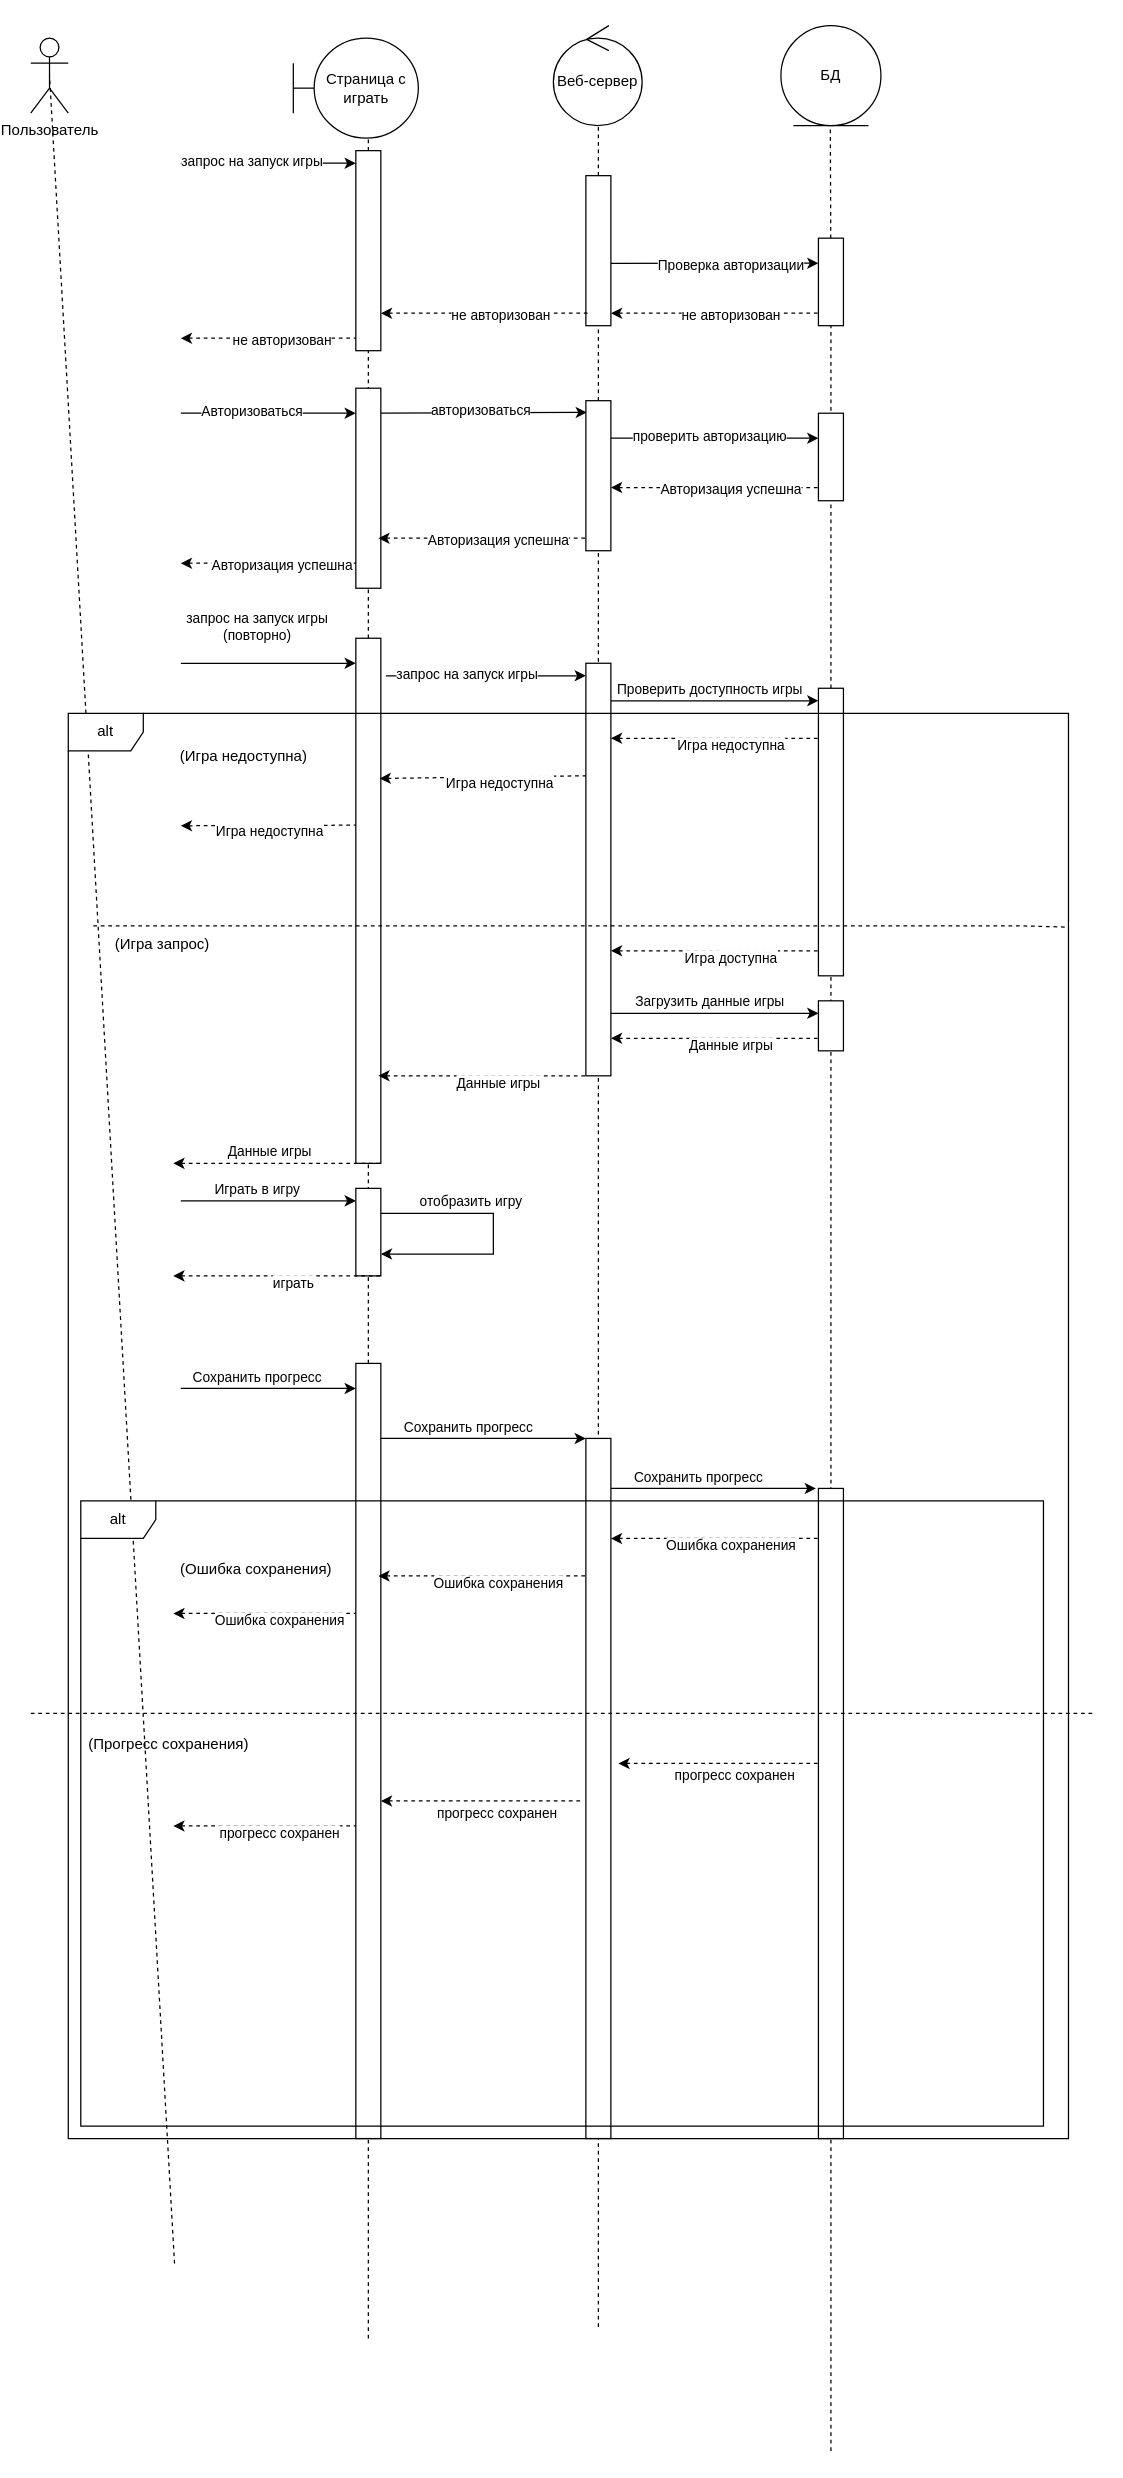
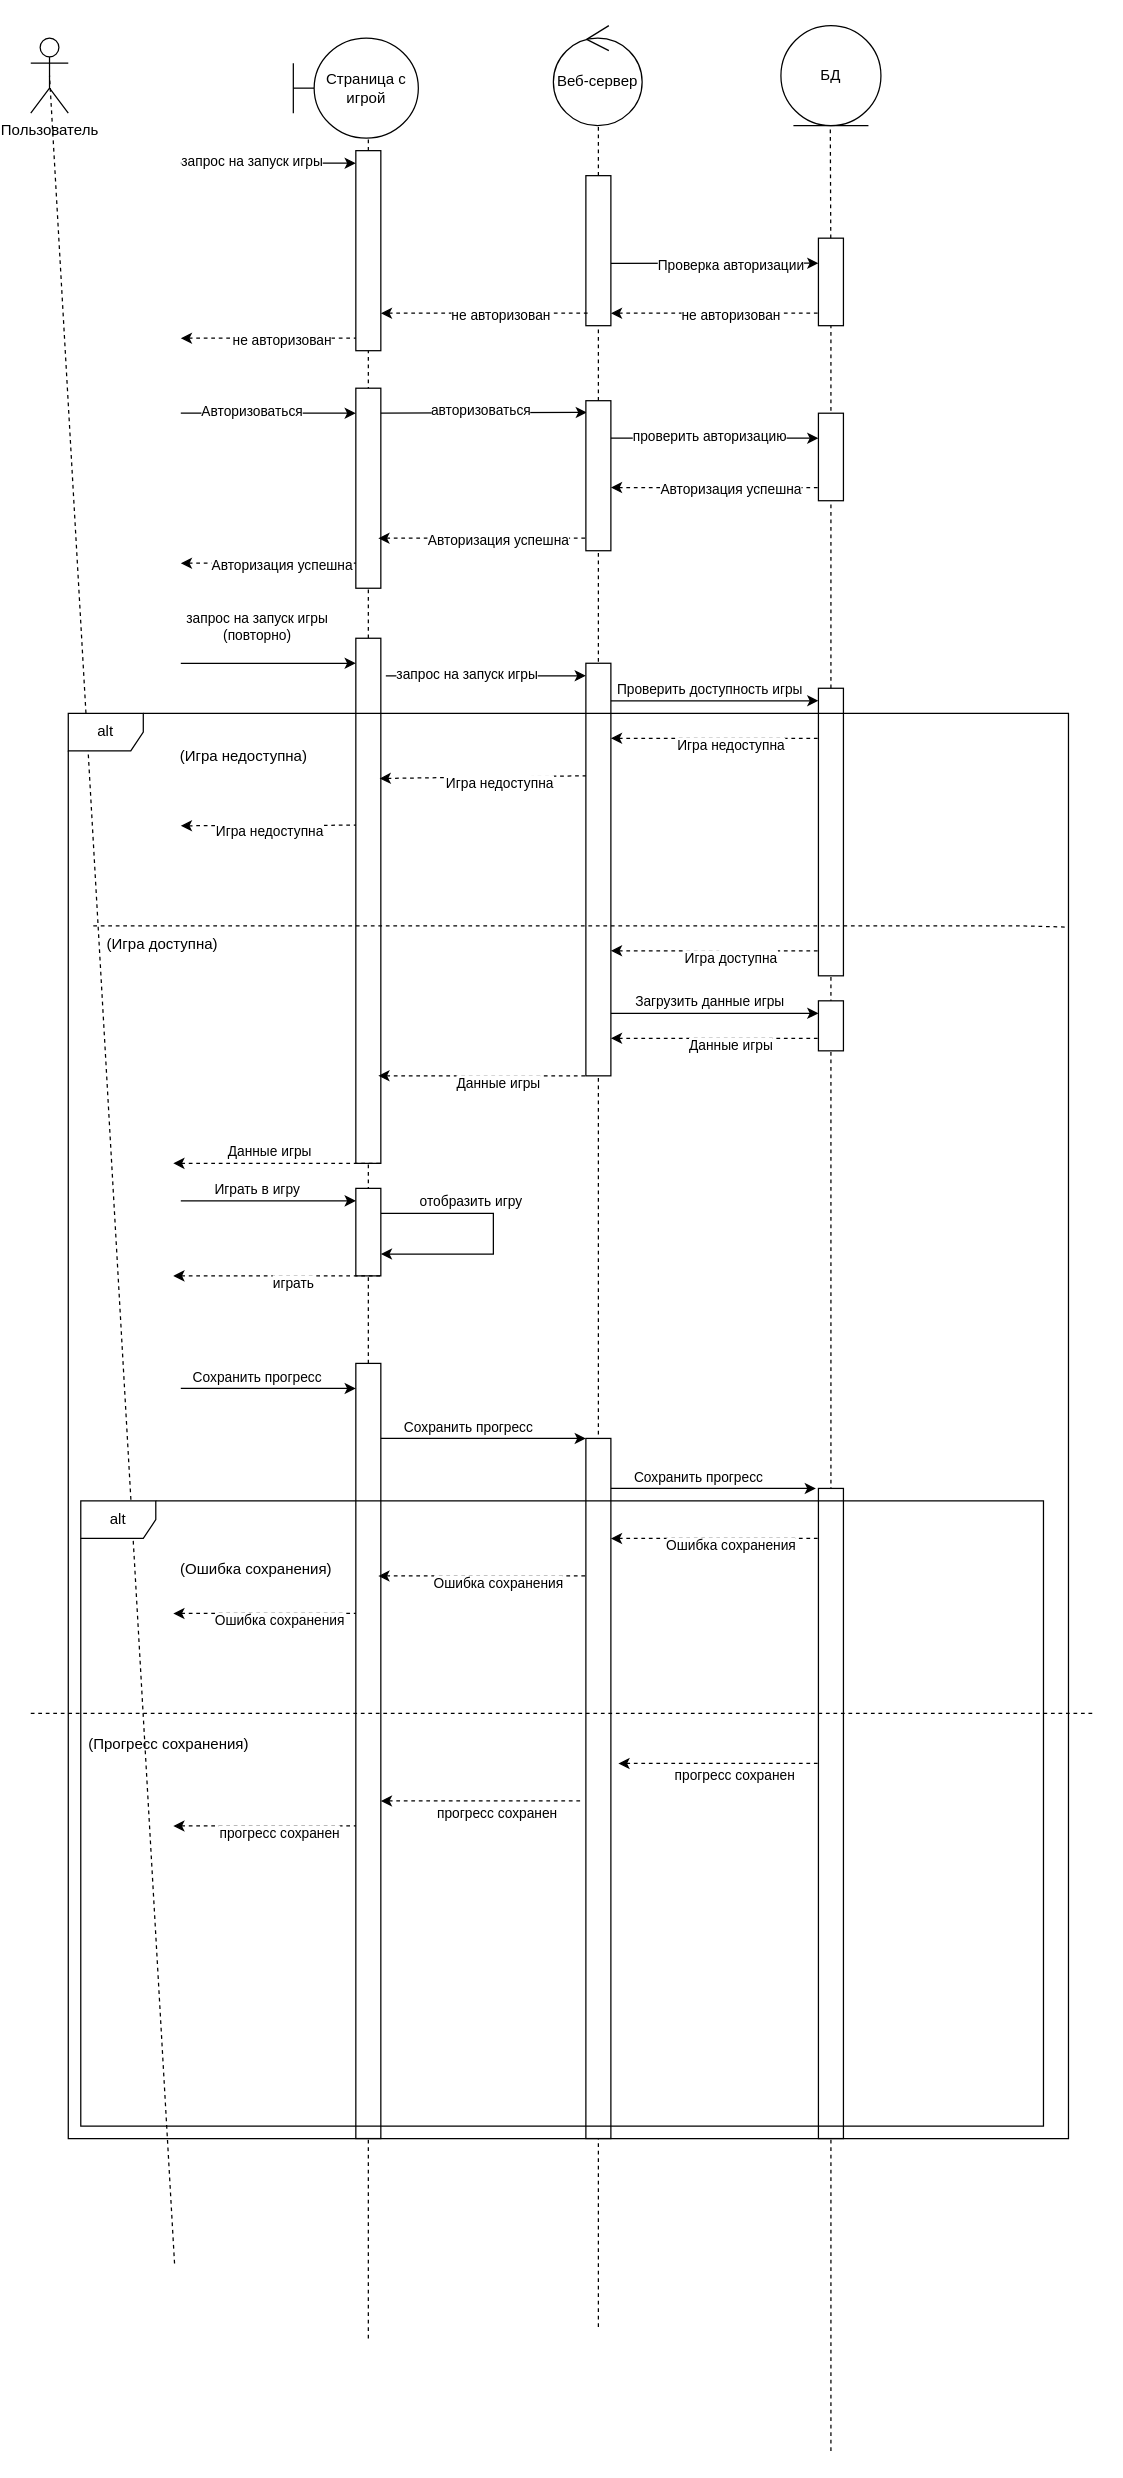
(366, 88) -> (366, 88)
(163, 944) -> (163, 944)
